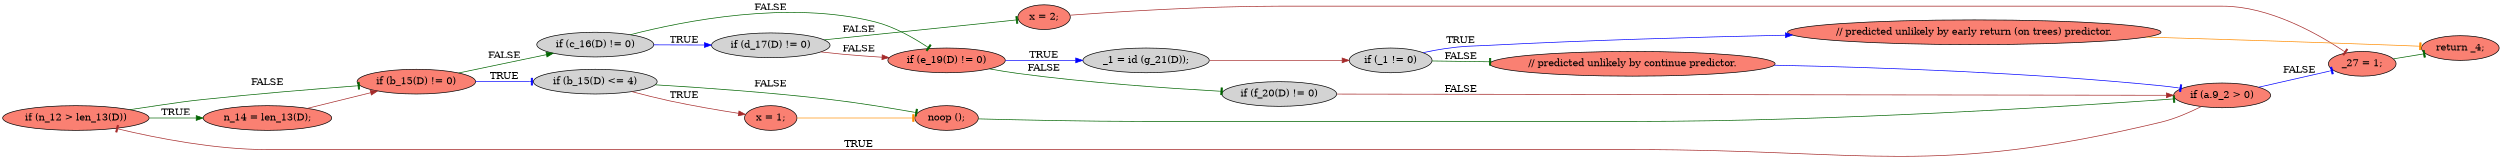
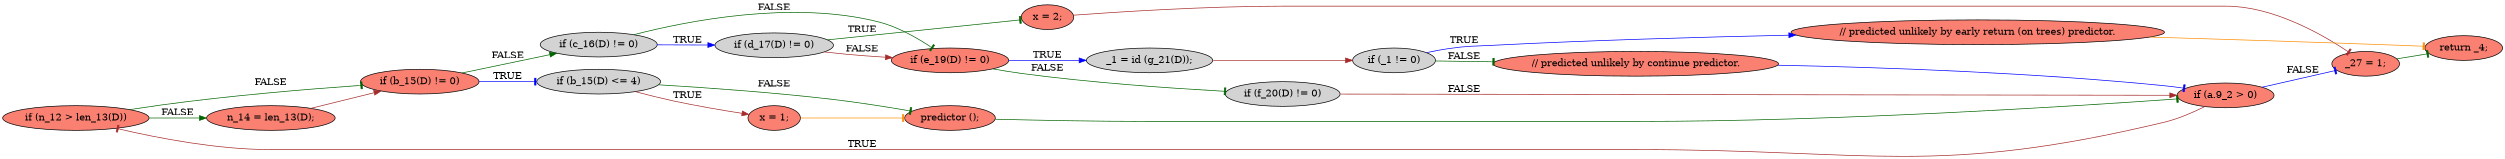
(859, 30) -> (862, 30)
(176, 113) -> (178, 113)
(947, 118) -> (950, 118)
